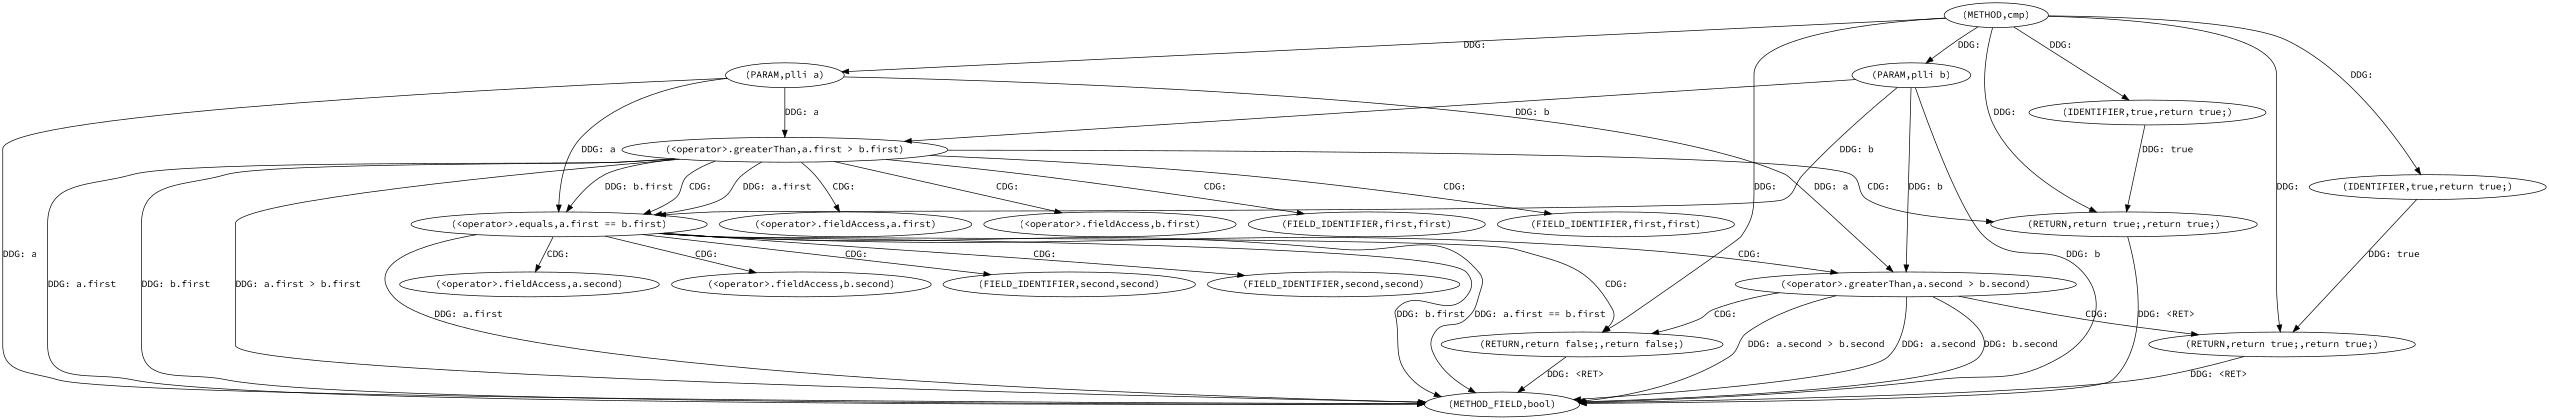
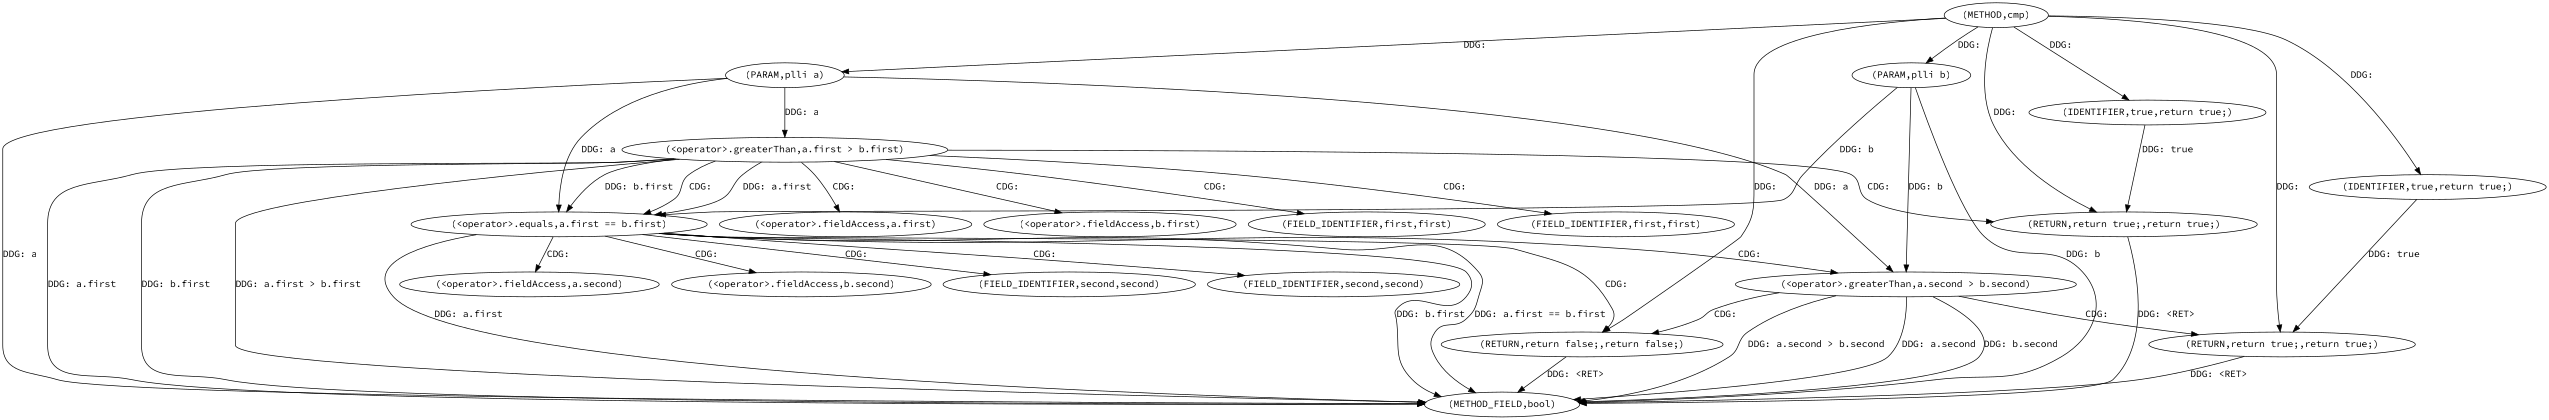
(1384, 110) -> none
